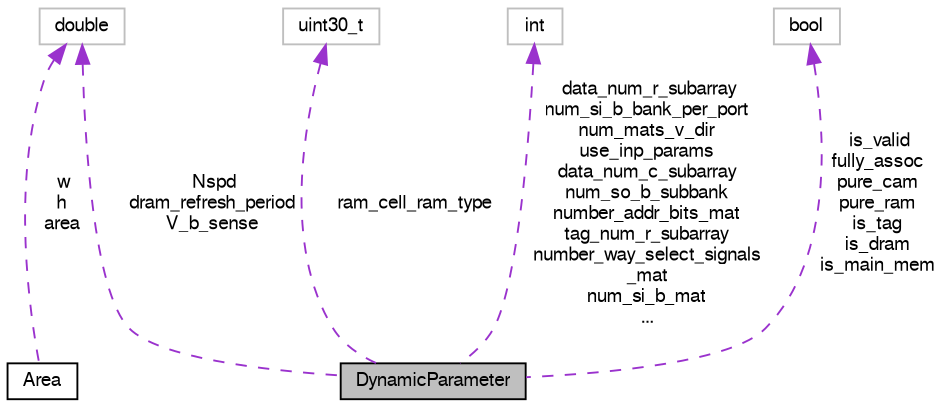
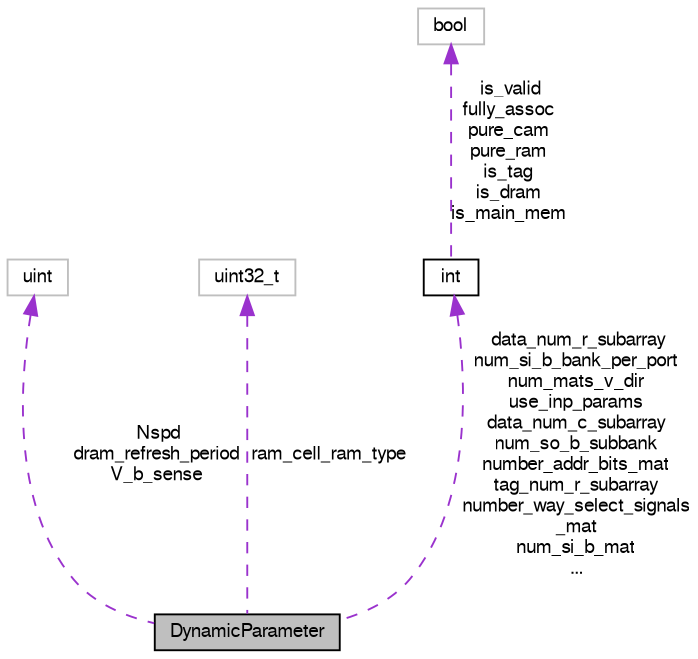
(82, 26) -> (38, 277)
(331, 26) -> (247, 277)
(535, 26) -> (451, 277)
(775, 316) -> (451, 161)
(42, 381) -> none
